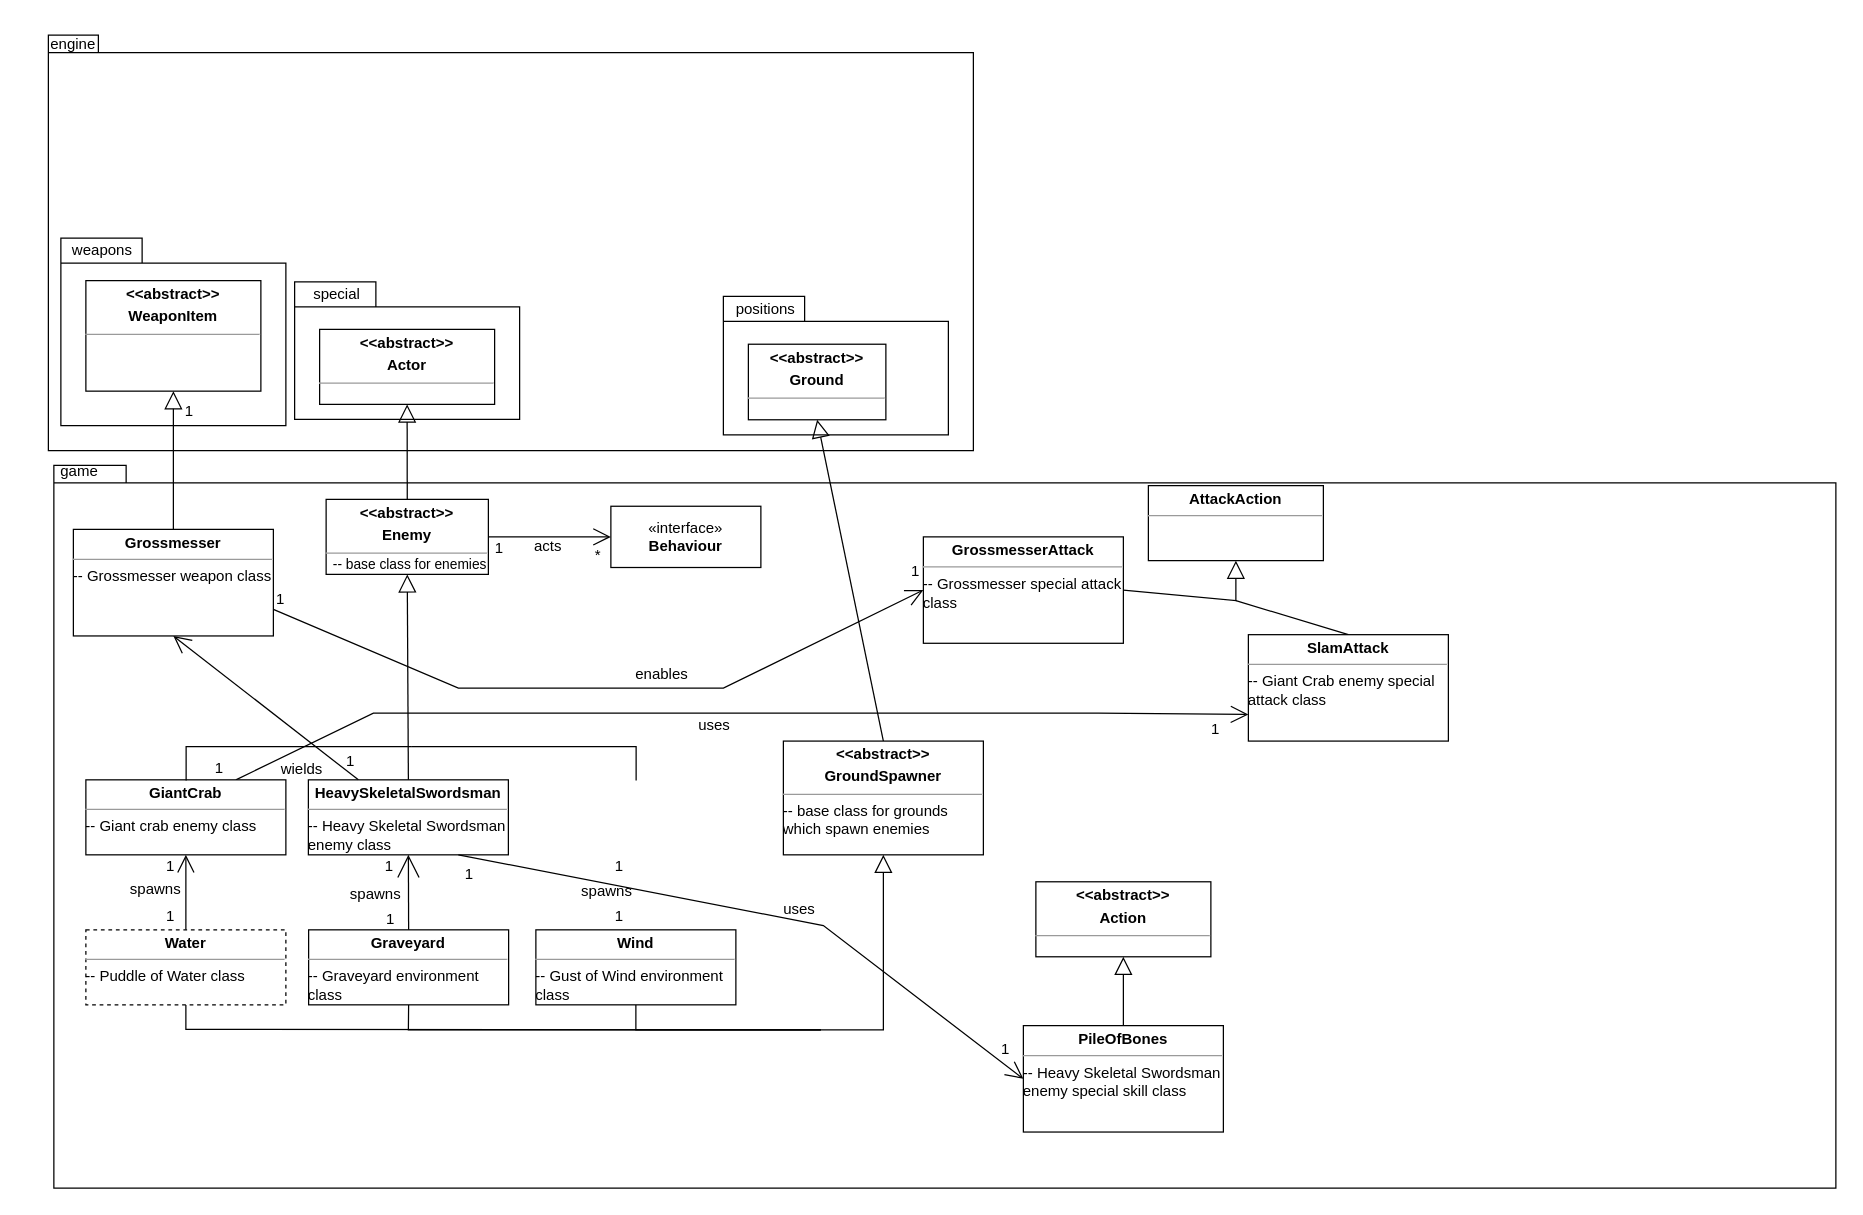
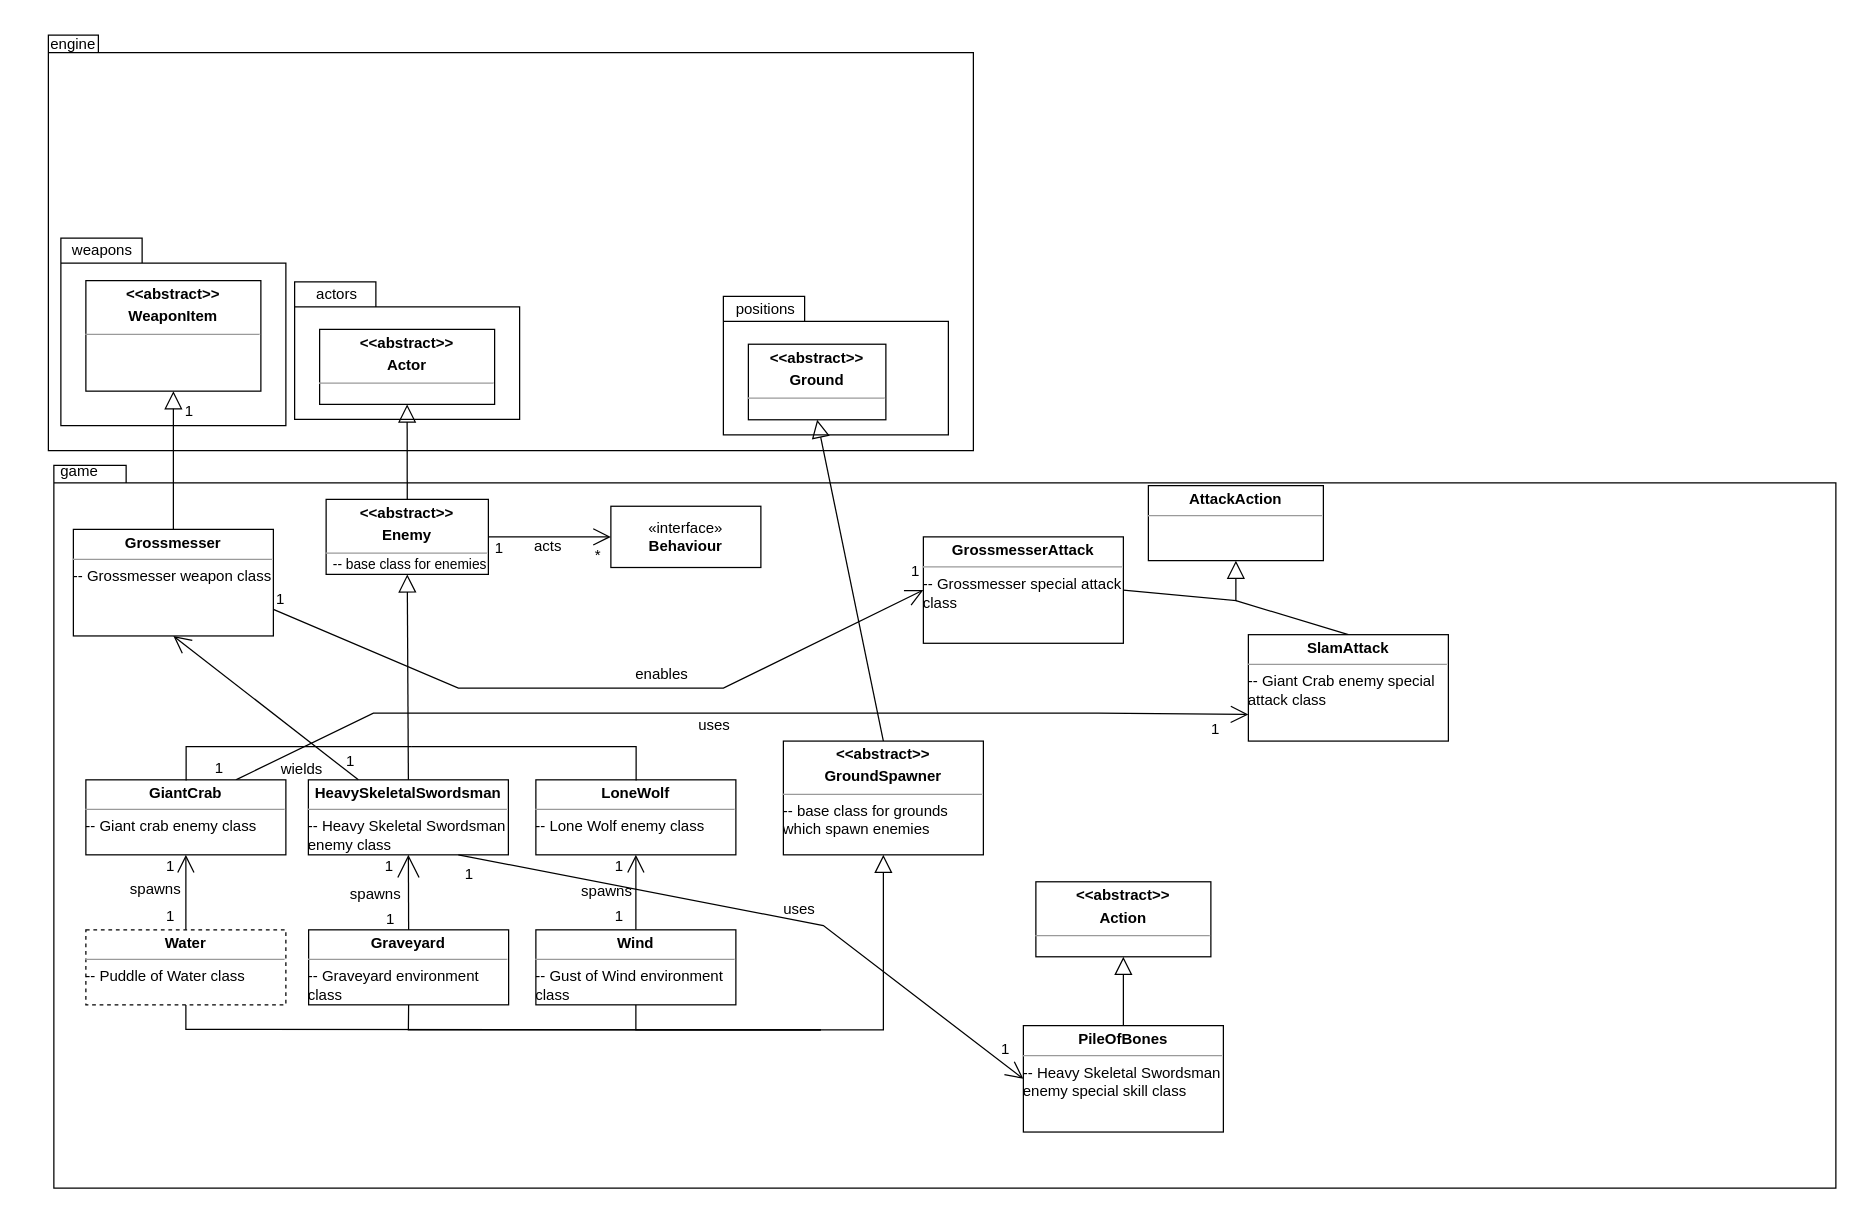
(337, 294) -> (337, 294)
none -> (636, 817)
none -> (636, 894)
